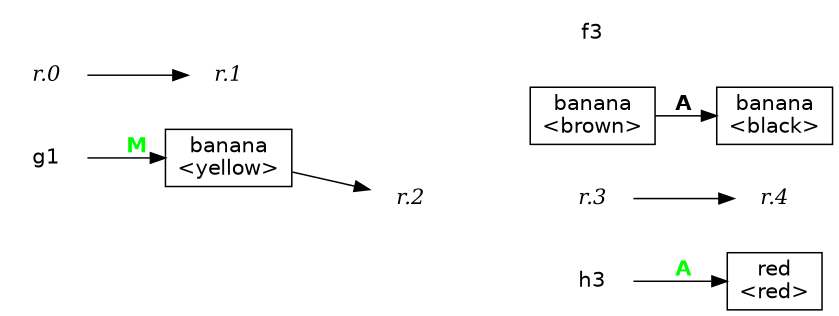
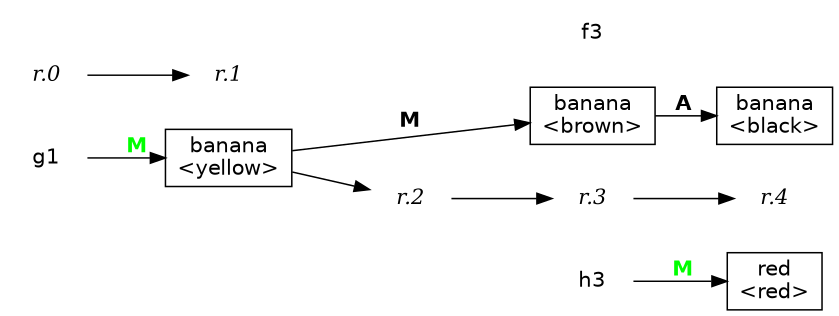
none -> (403, 138)
none -> (494, 199)
(684, 270) -> (684, 270)
